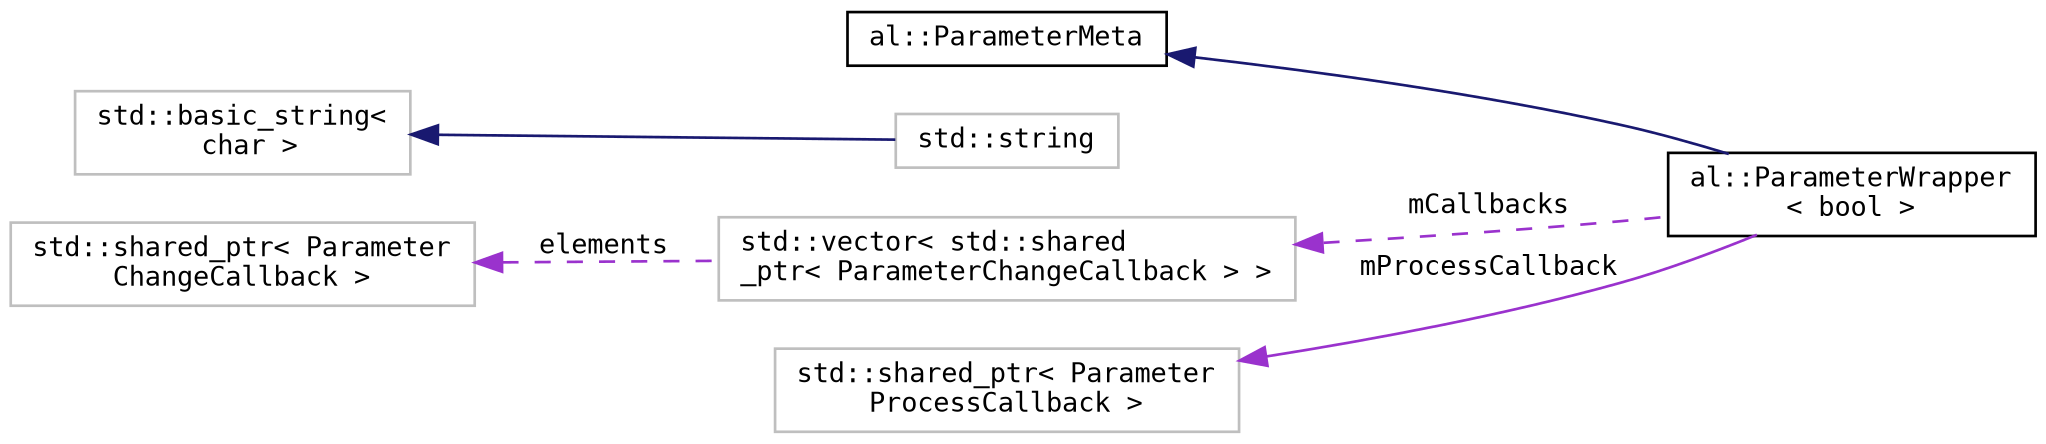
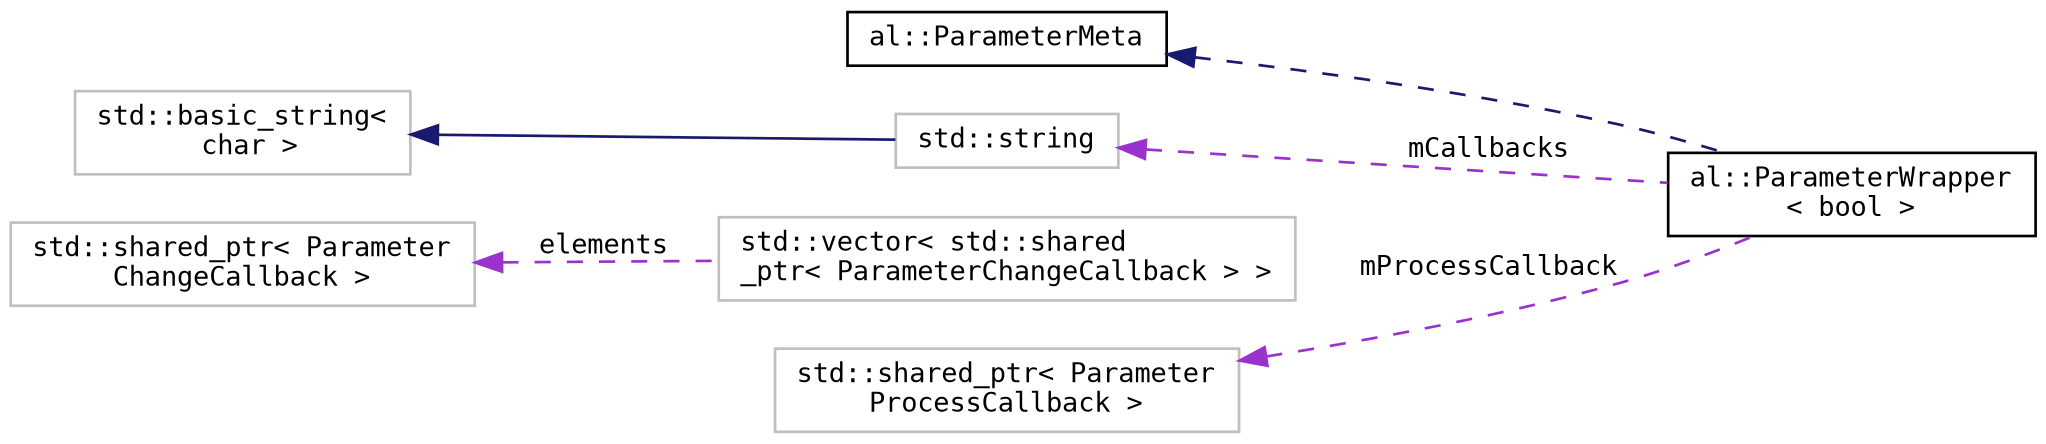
(1464, 95) -> (1464, 95)
(1496, 231) -> (1407, 166)
(1515, 309) -> (1515, 309)
